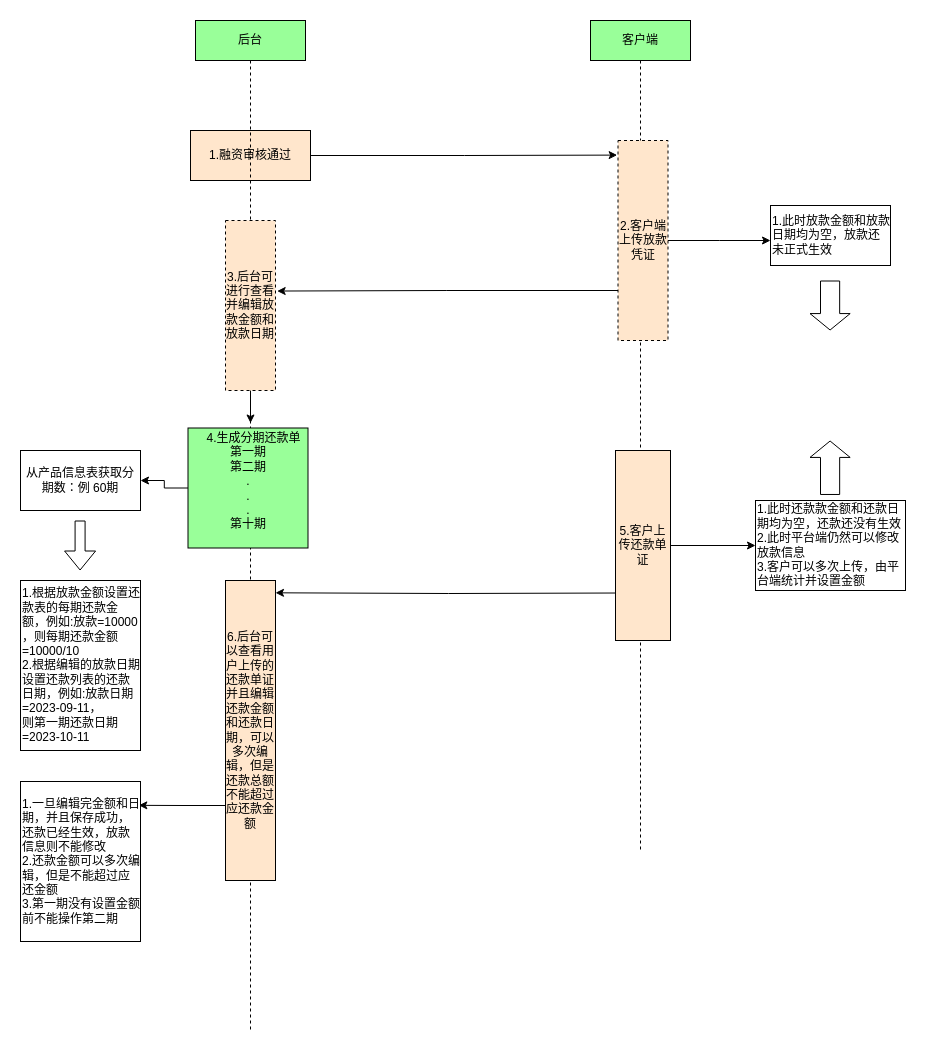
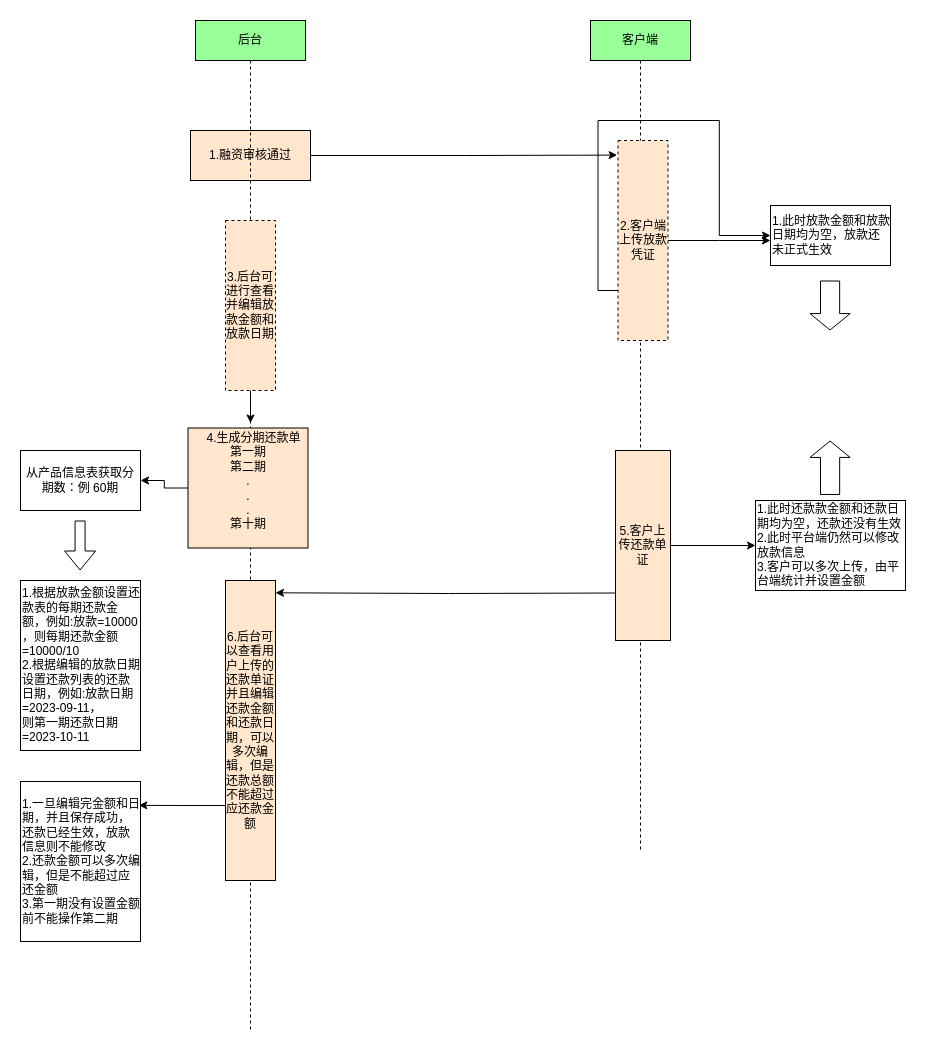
(442, 291) -> (652, 121)
(248, 488) -> (248, 488)
